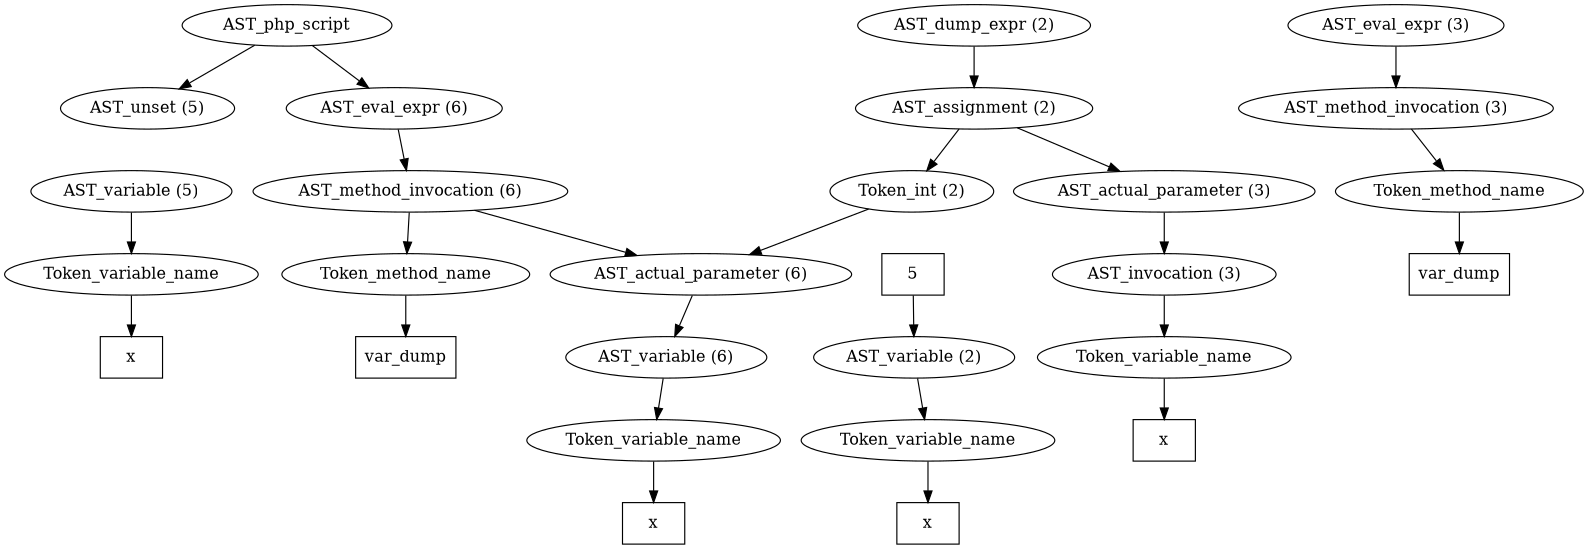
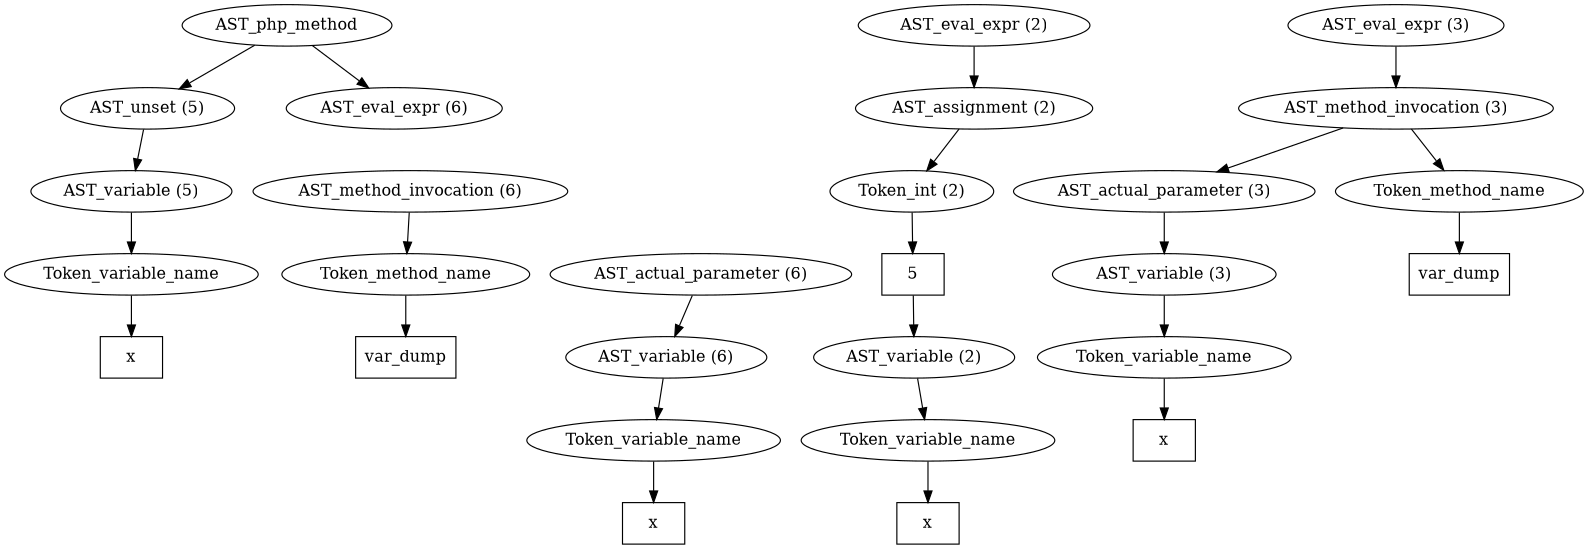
(287, 25) -> (287, 25)
(974, 25) -> (974, 25)
none -> (141, 144)
(401, 144) -> none
(1063, 147) -> (1286, 148)
(815, 230) -> (912, 227)
(550, 231) -> none
(1164, 274) -> (1164, 274)
